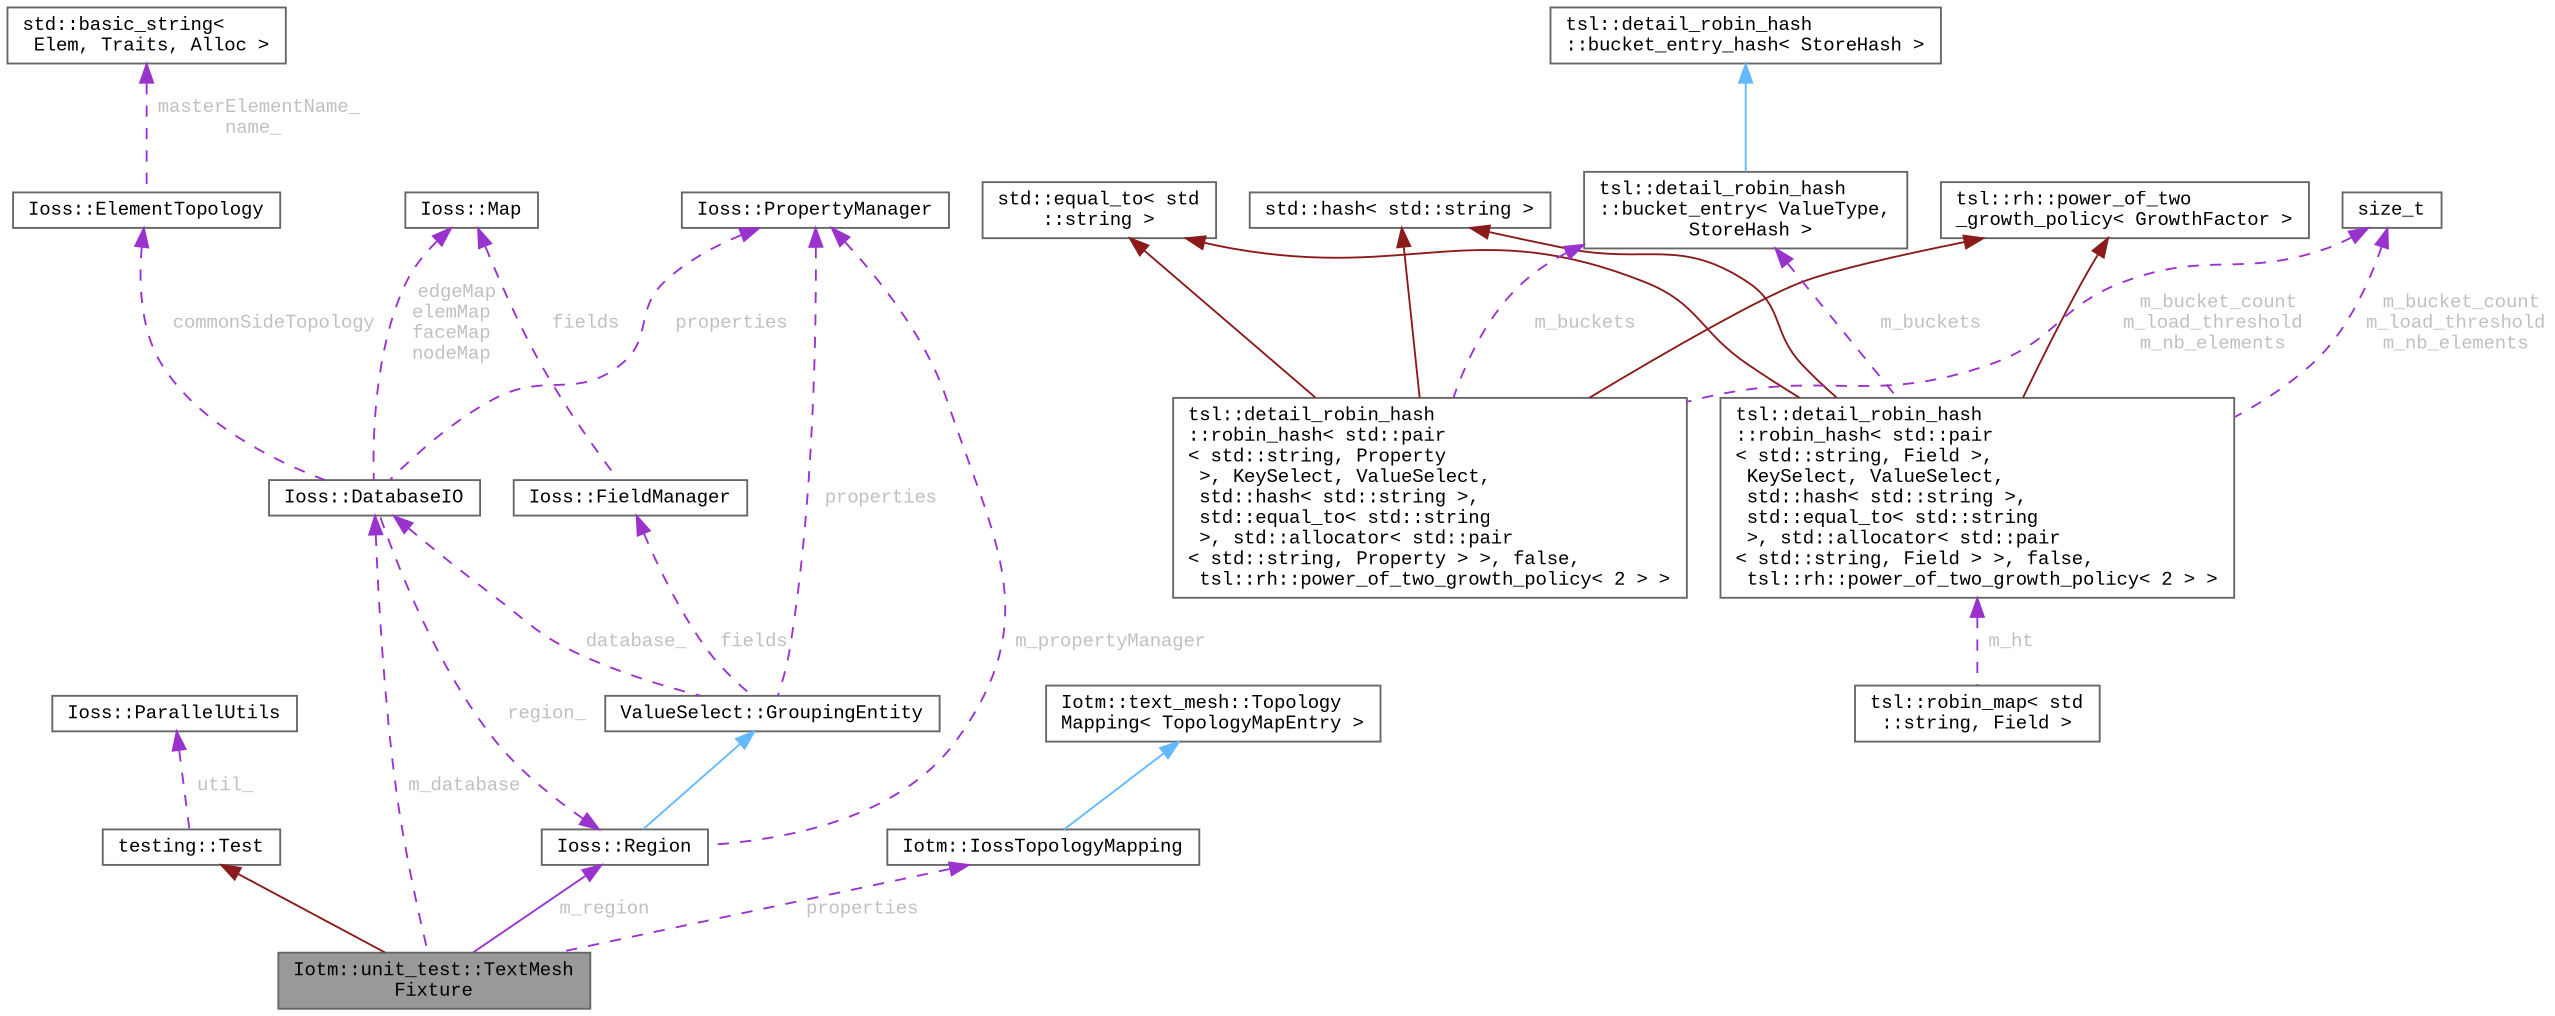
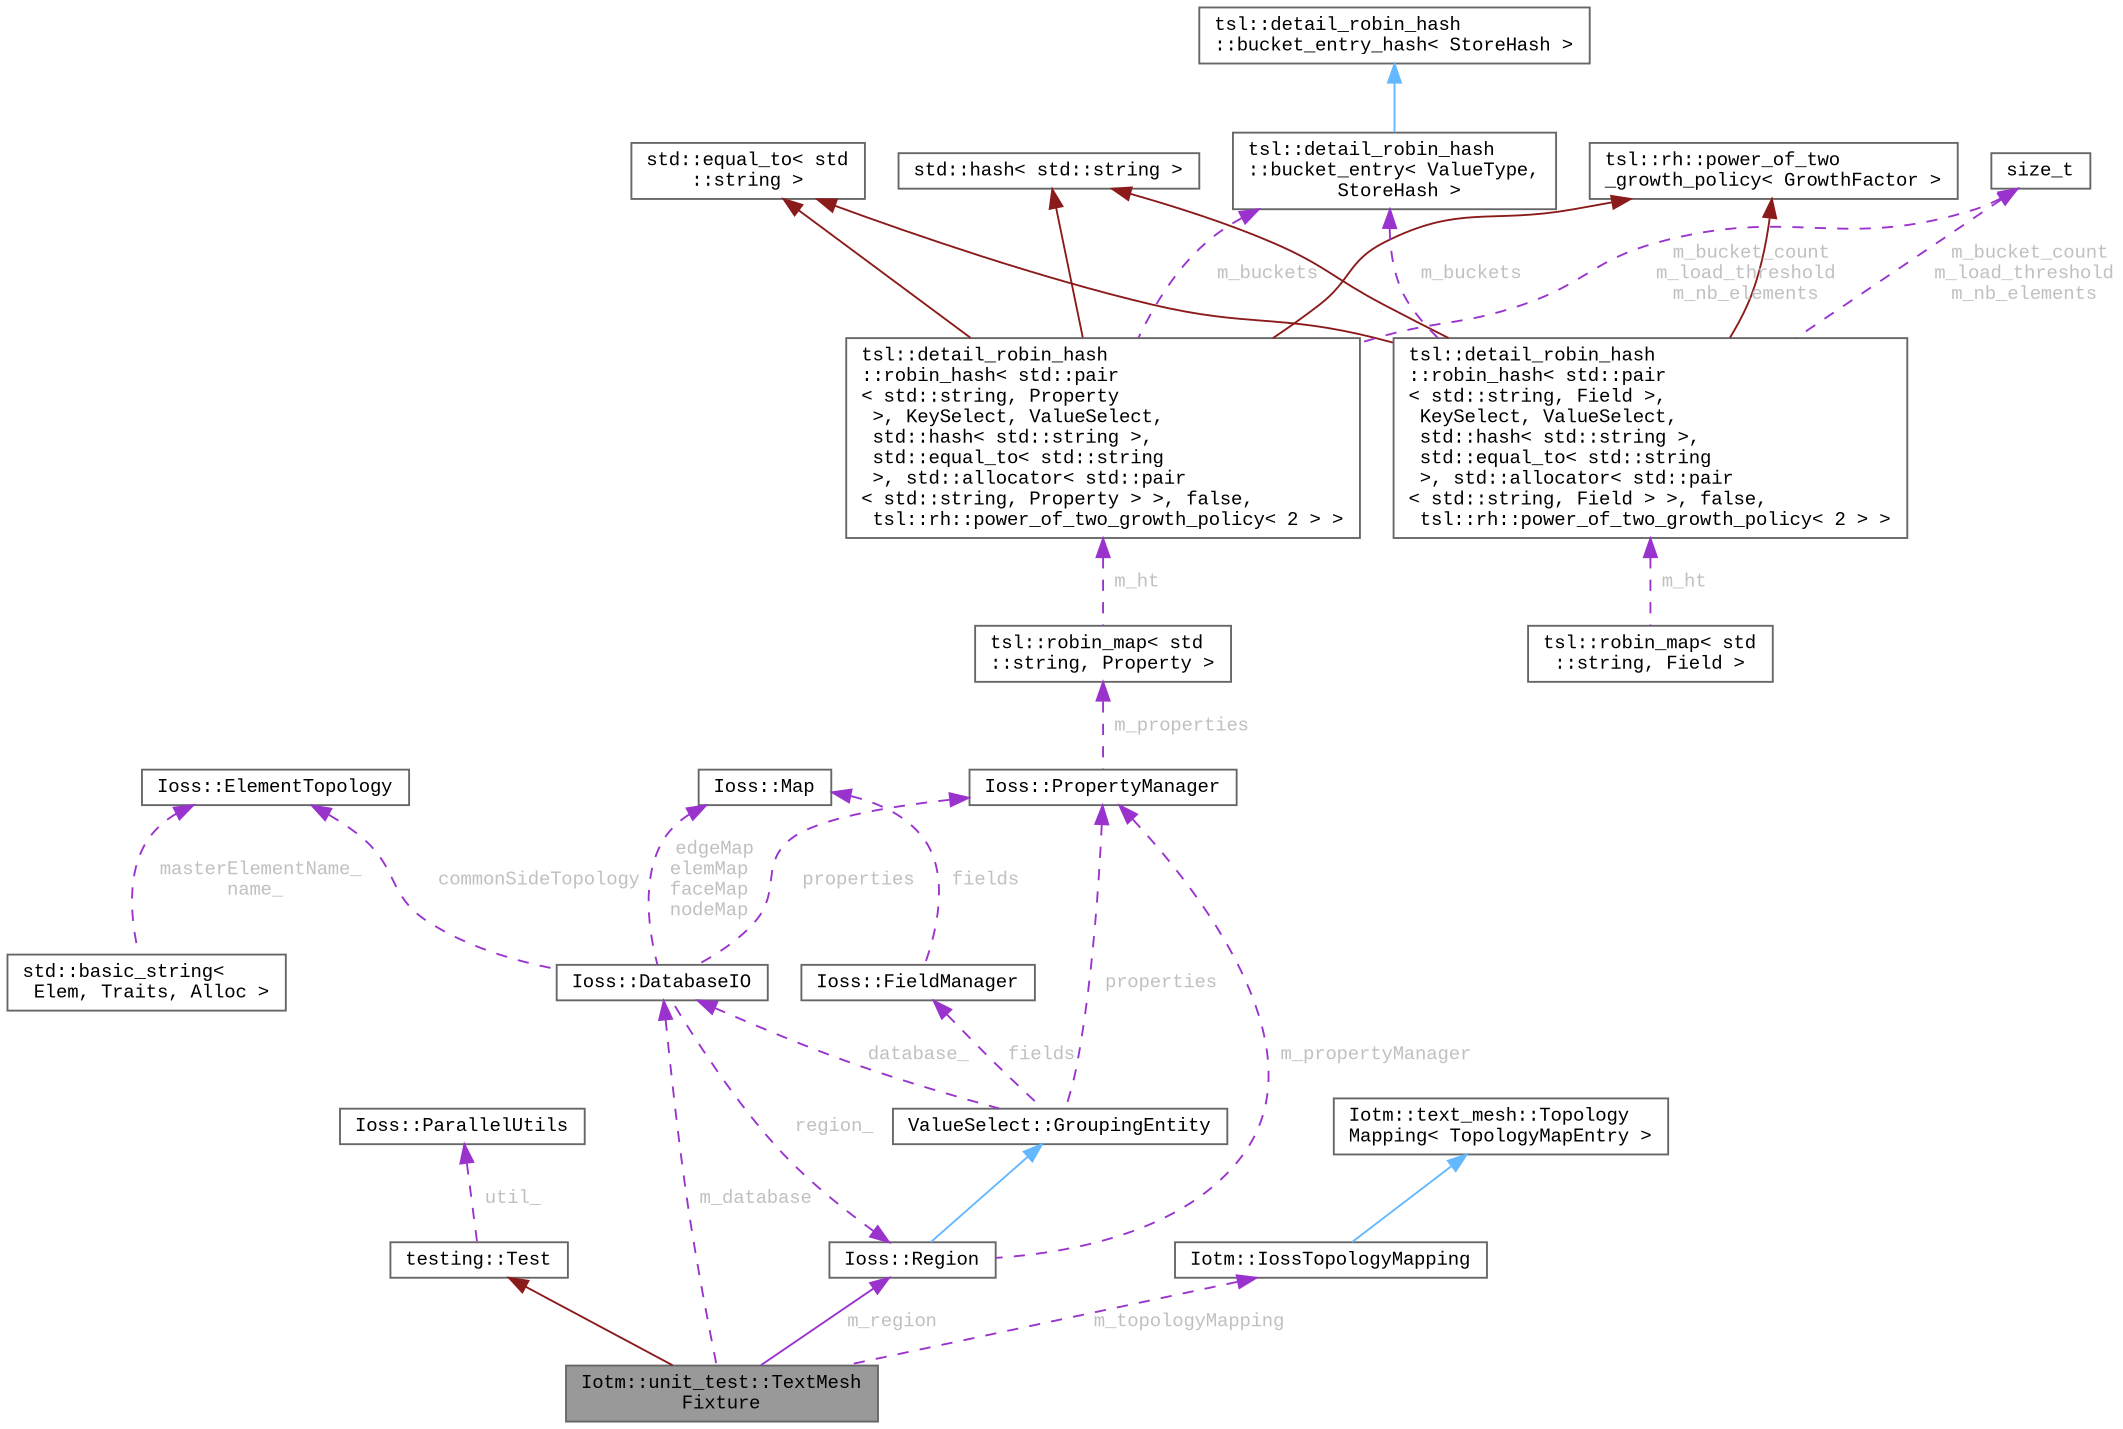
(147, 138) -> (134, 877)
none -> (1103, 654)
(857, 909) -> (1184, 1322)
